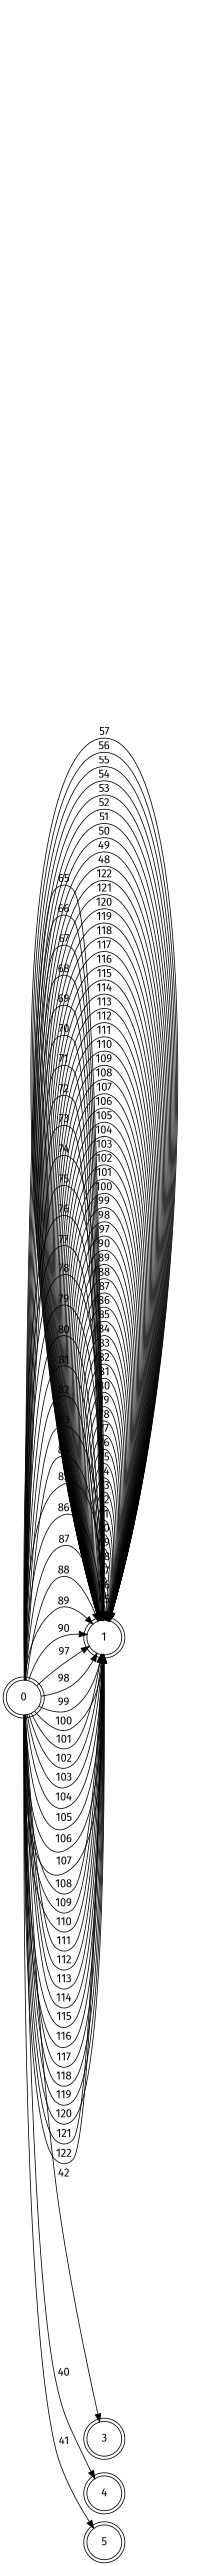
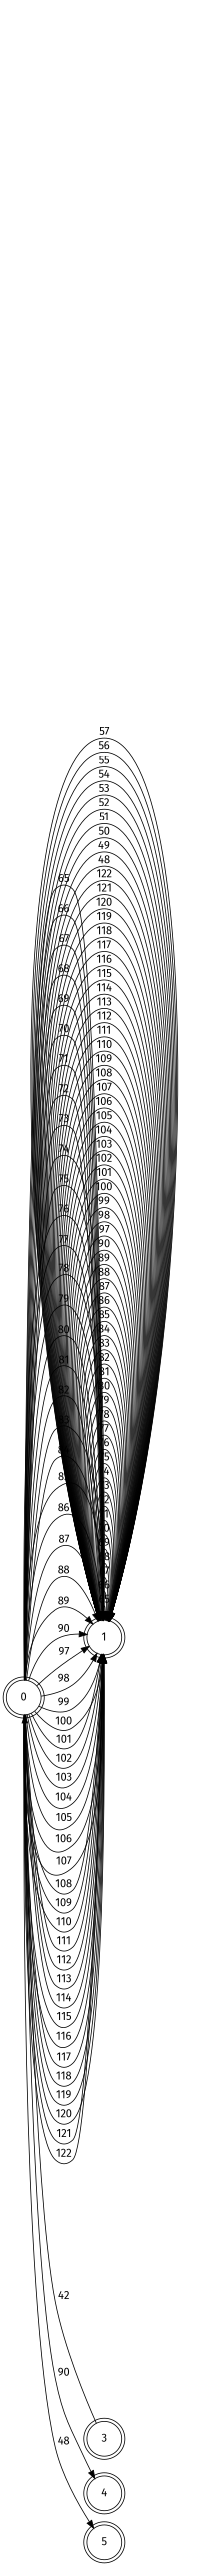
(54, 2172) -> (39, 2148)
(64, 2373) -> (64, 2373)
(64, 2442) -> (64, 2442)
